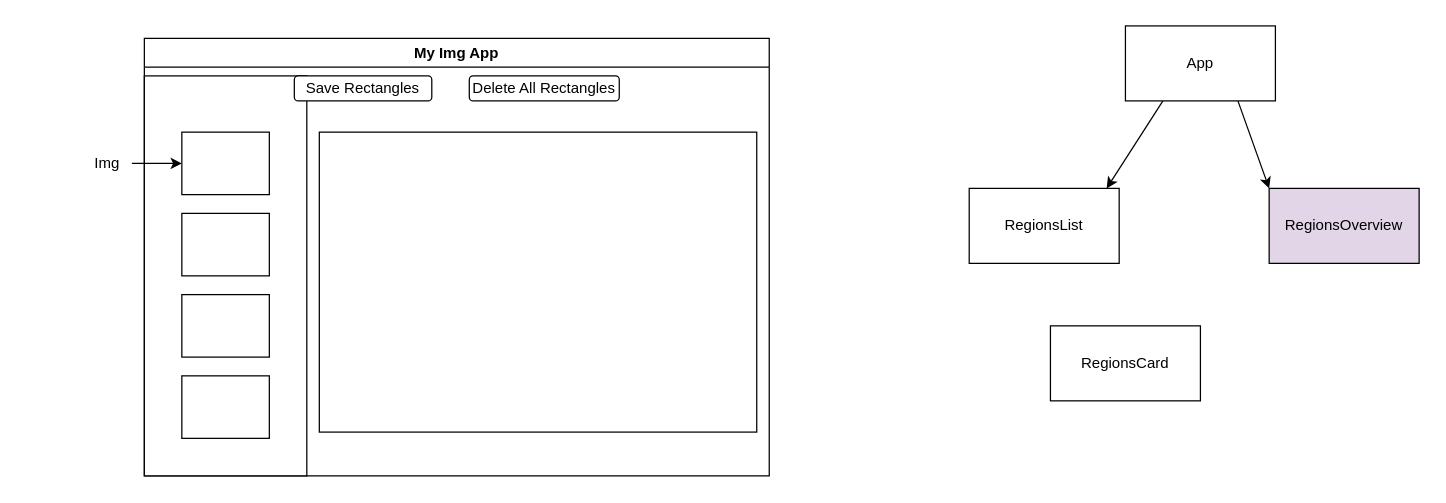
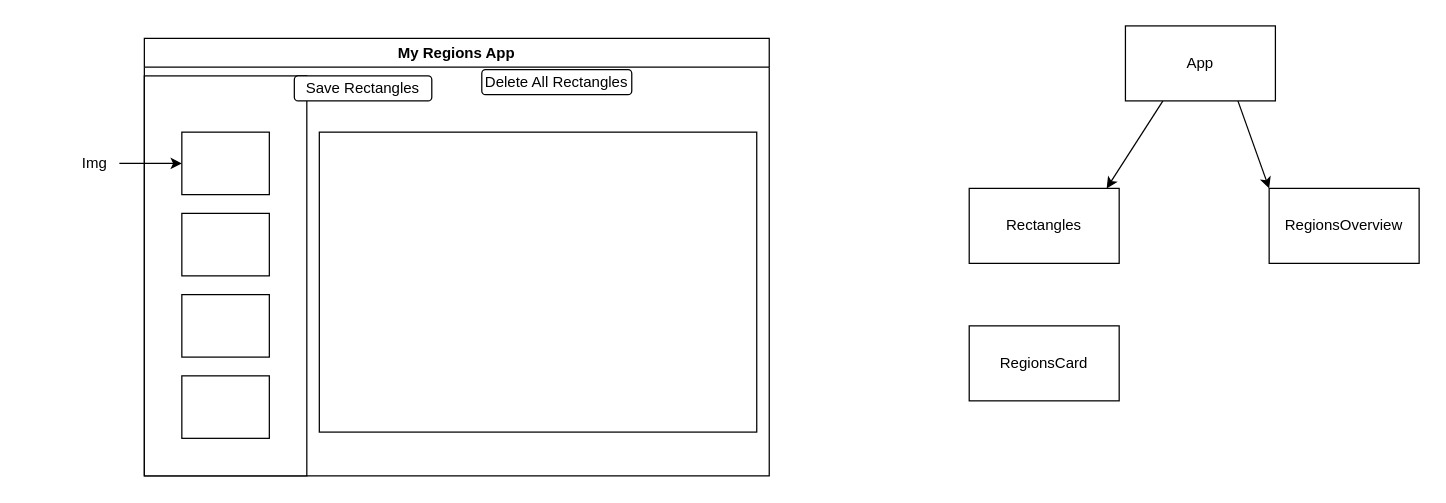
(457, 53) -> (457, 53)
(544, 88) -> (557, 82)
(107, 163) -> (94, 163)
(1044, 226) -> (1044, 226)
(1344, 226) -> (1344, 226)
(1126, 363) -> (1044, 363)
